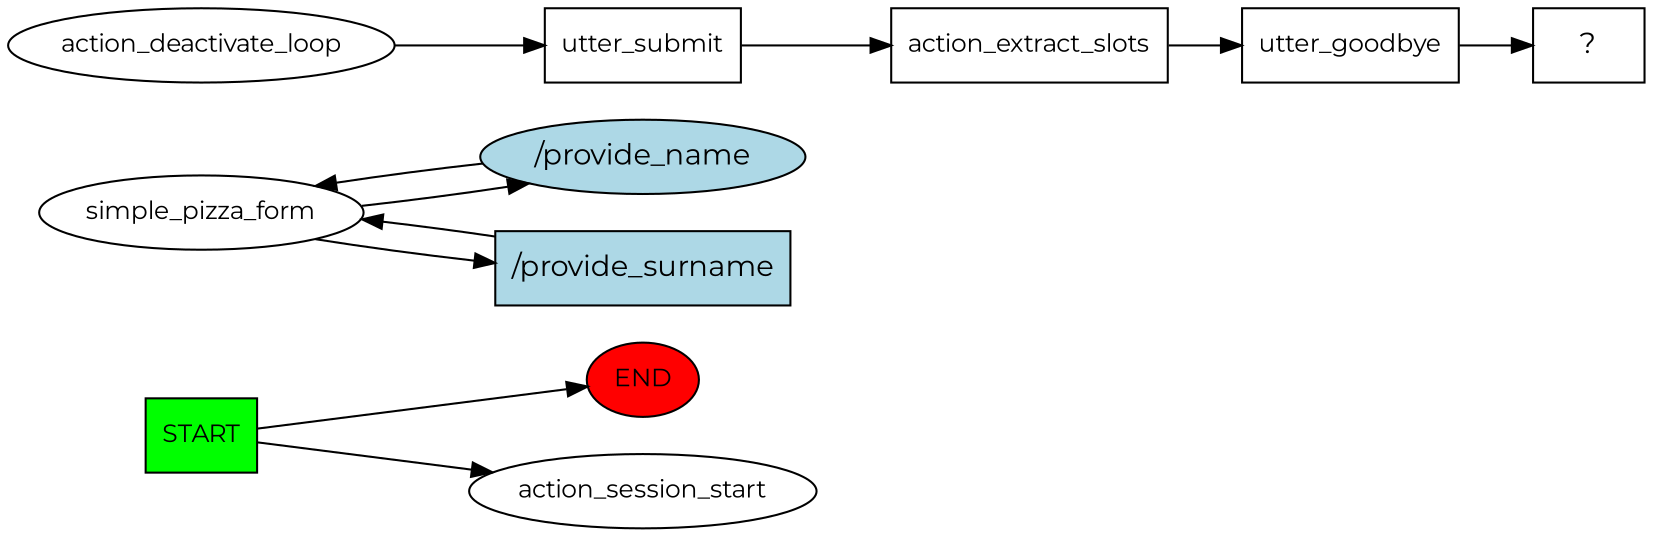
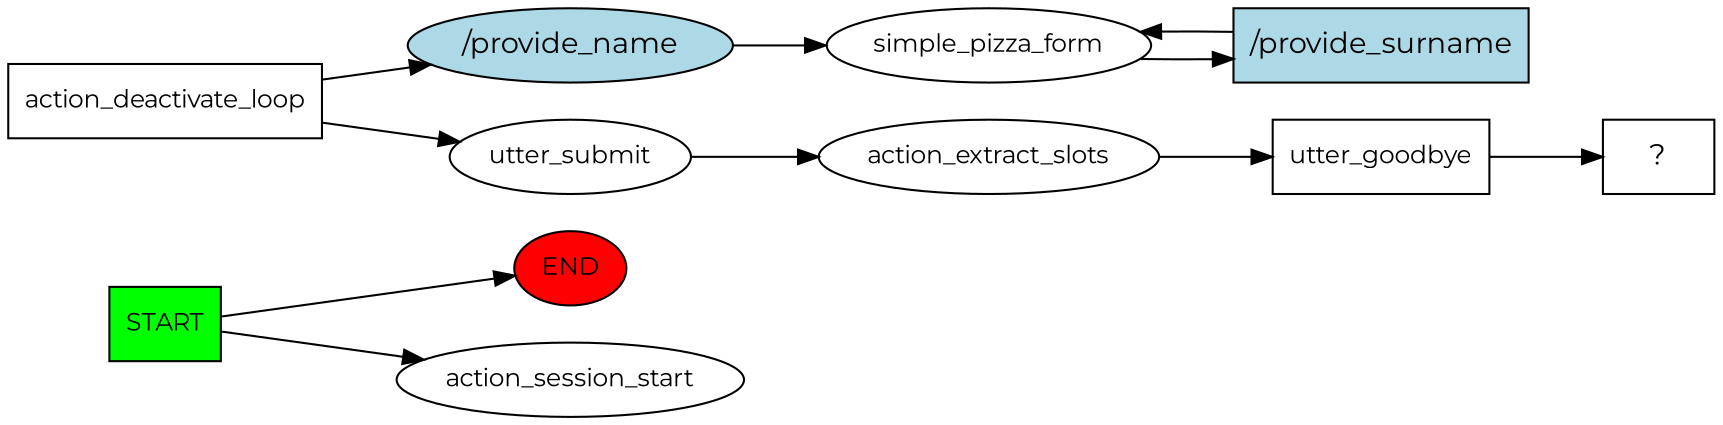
(201, 45) -> (165, 101)
(643, 45) -> (570, 157)
(1029, 45) -> (989, 157)
(435, 197) -> (366, 73)
